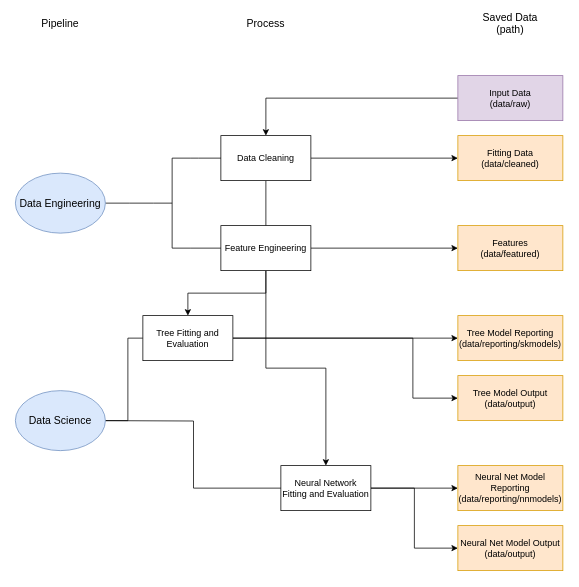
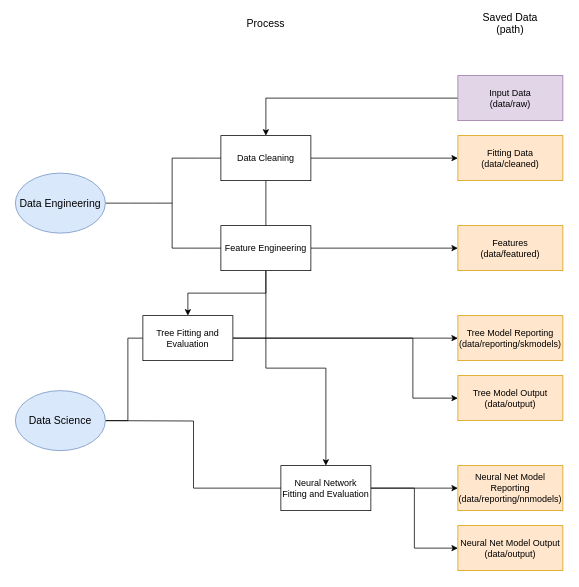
(60, 23) -> none
